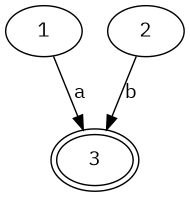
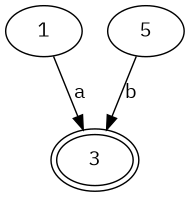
(146, 31) -> (146, 31)
